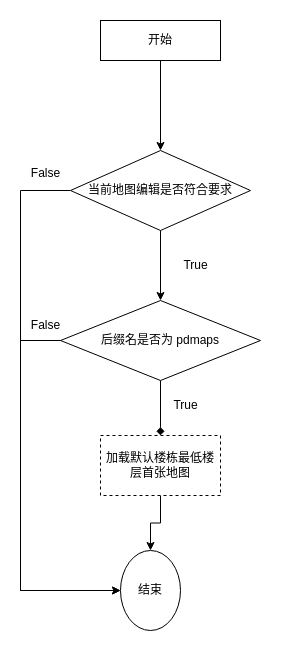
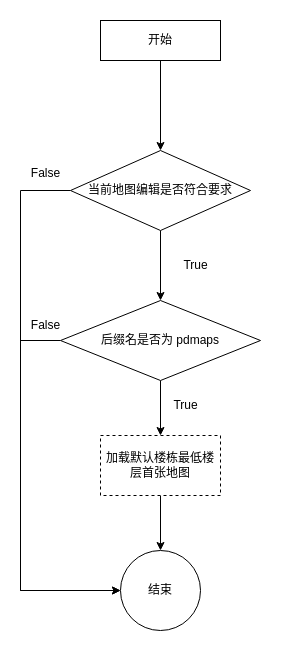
(161, 427) -> (161, 427)
(151, 591) -> (161, 591)
